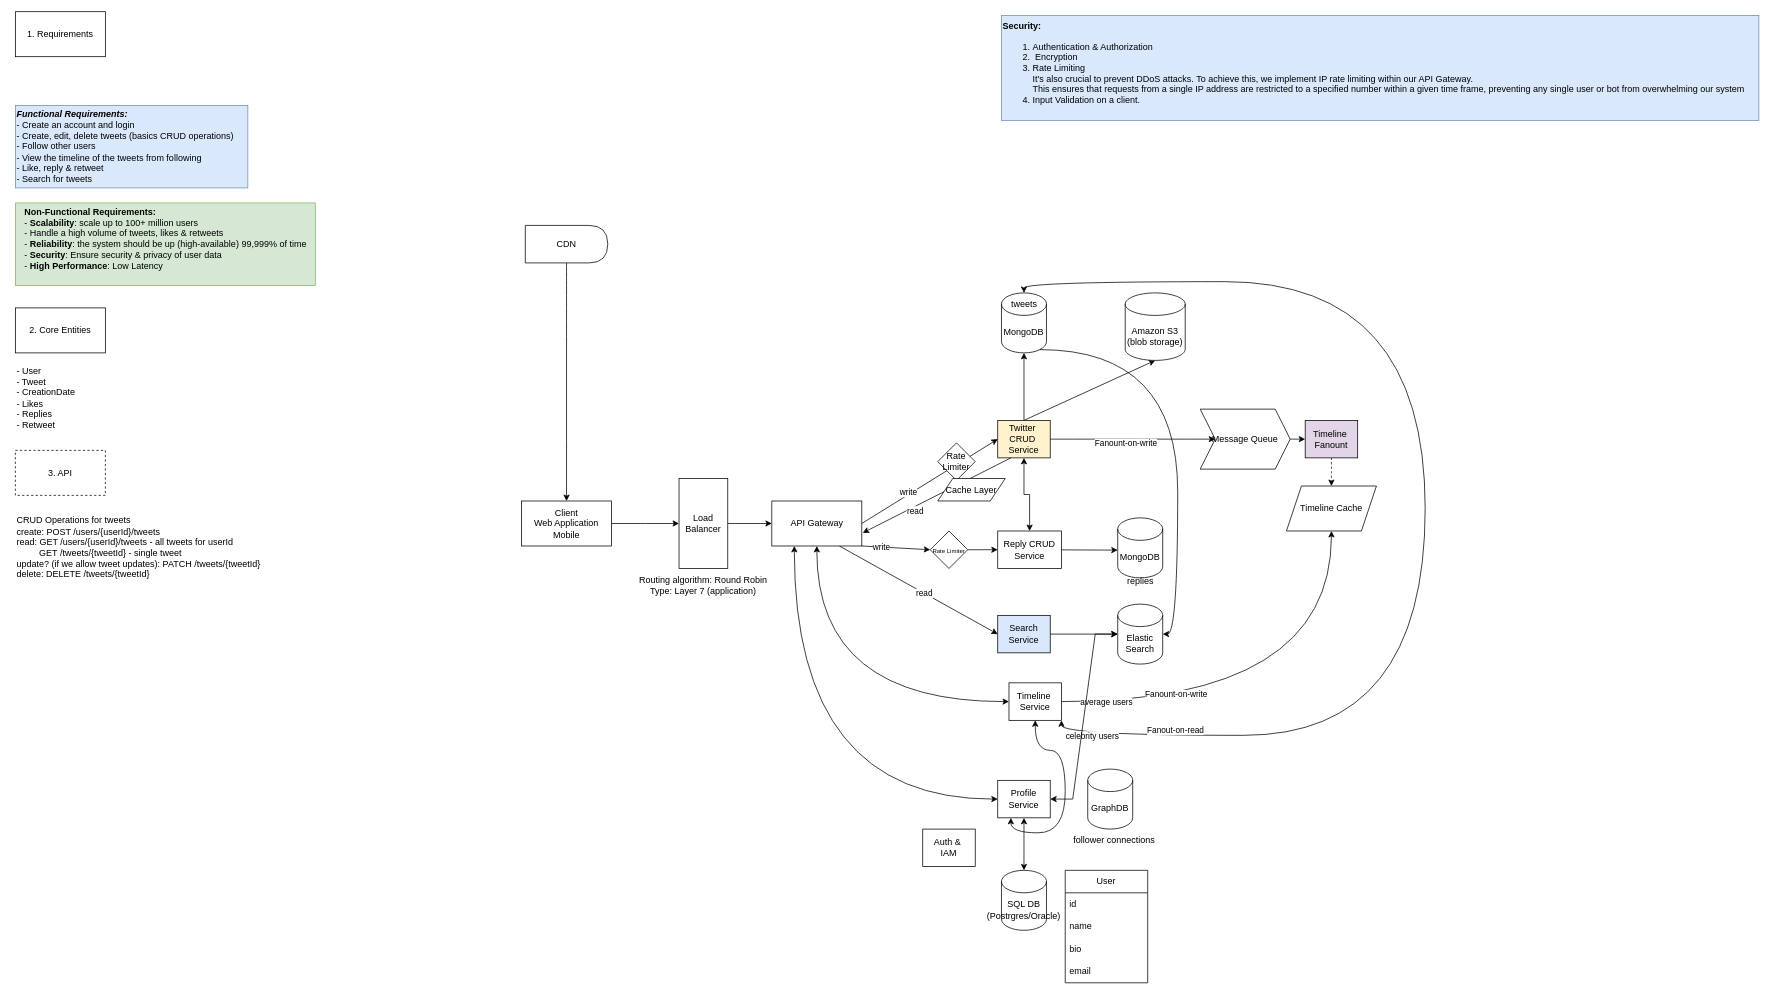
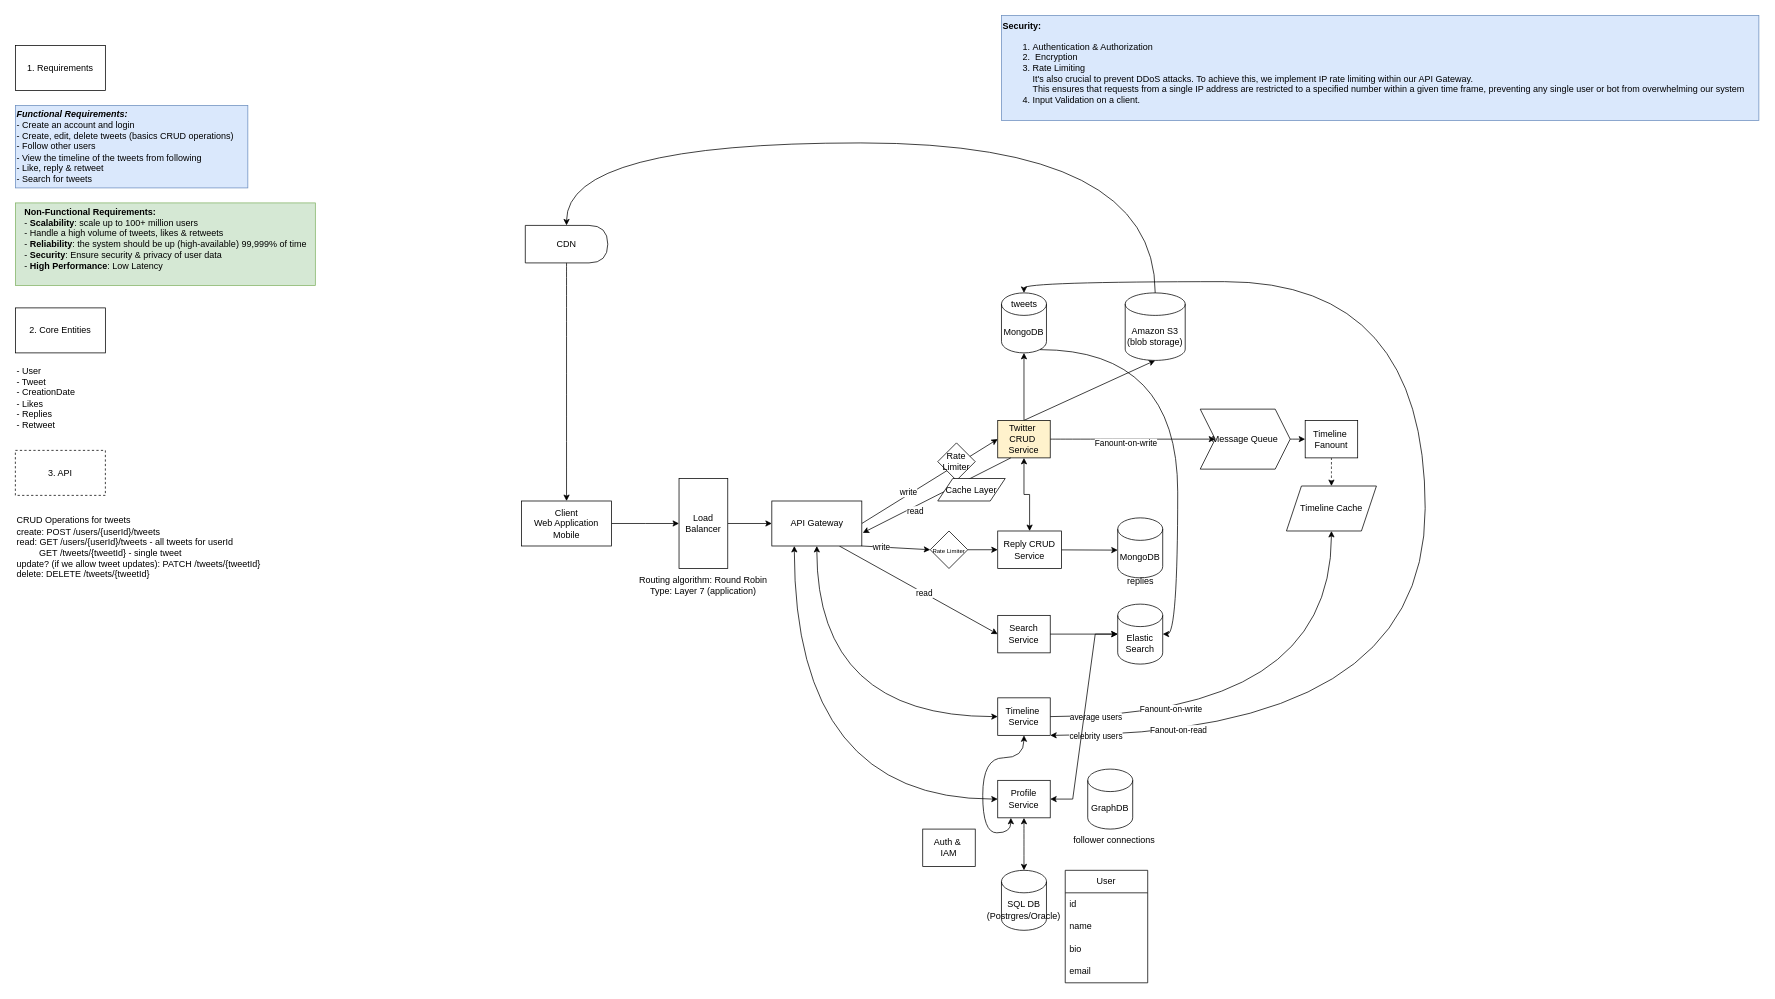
(60, 34) -> (60, 68)
none -> (1001, 155)
(1332, 439) -> (1332, 439)
(1024, 634) -> (1024, 634)
(1035, 702) -> (1024, 717)
